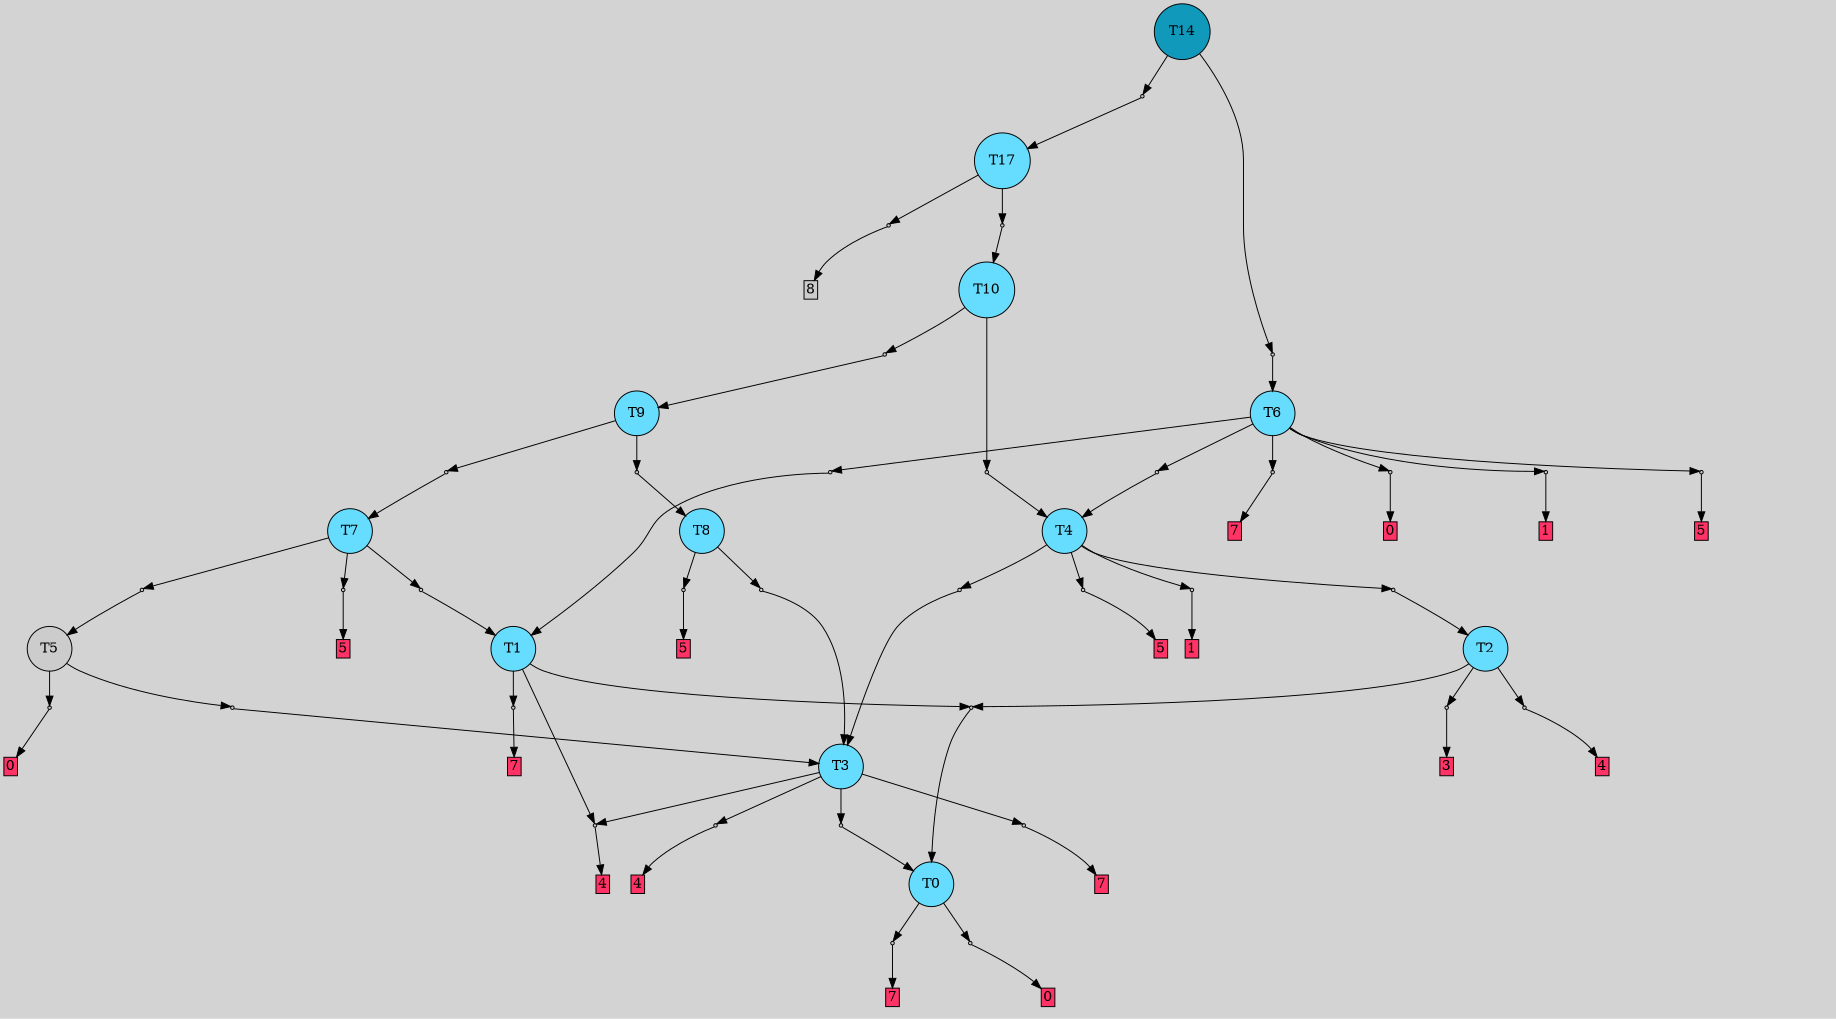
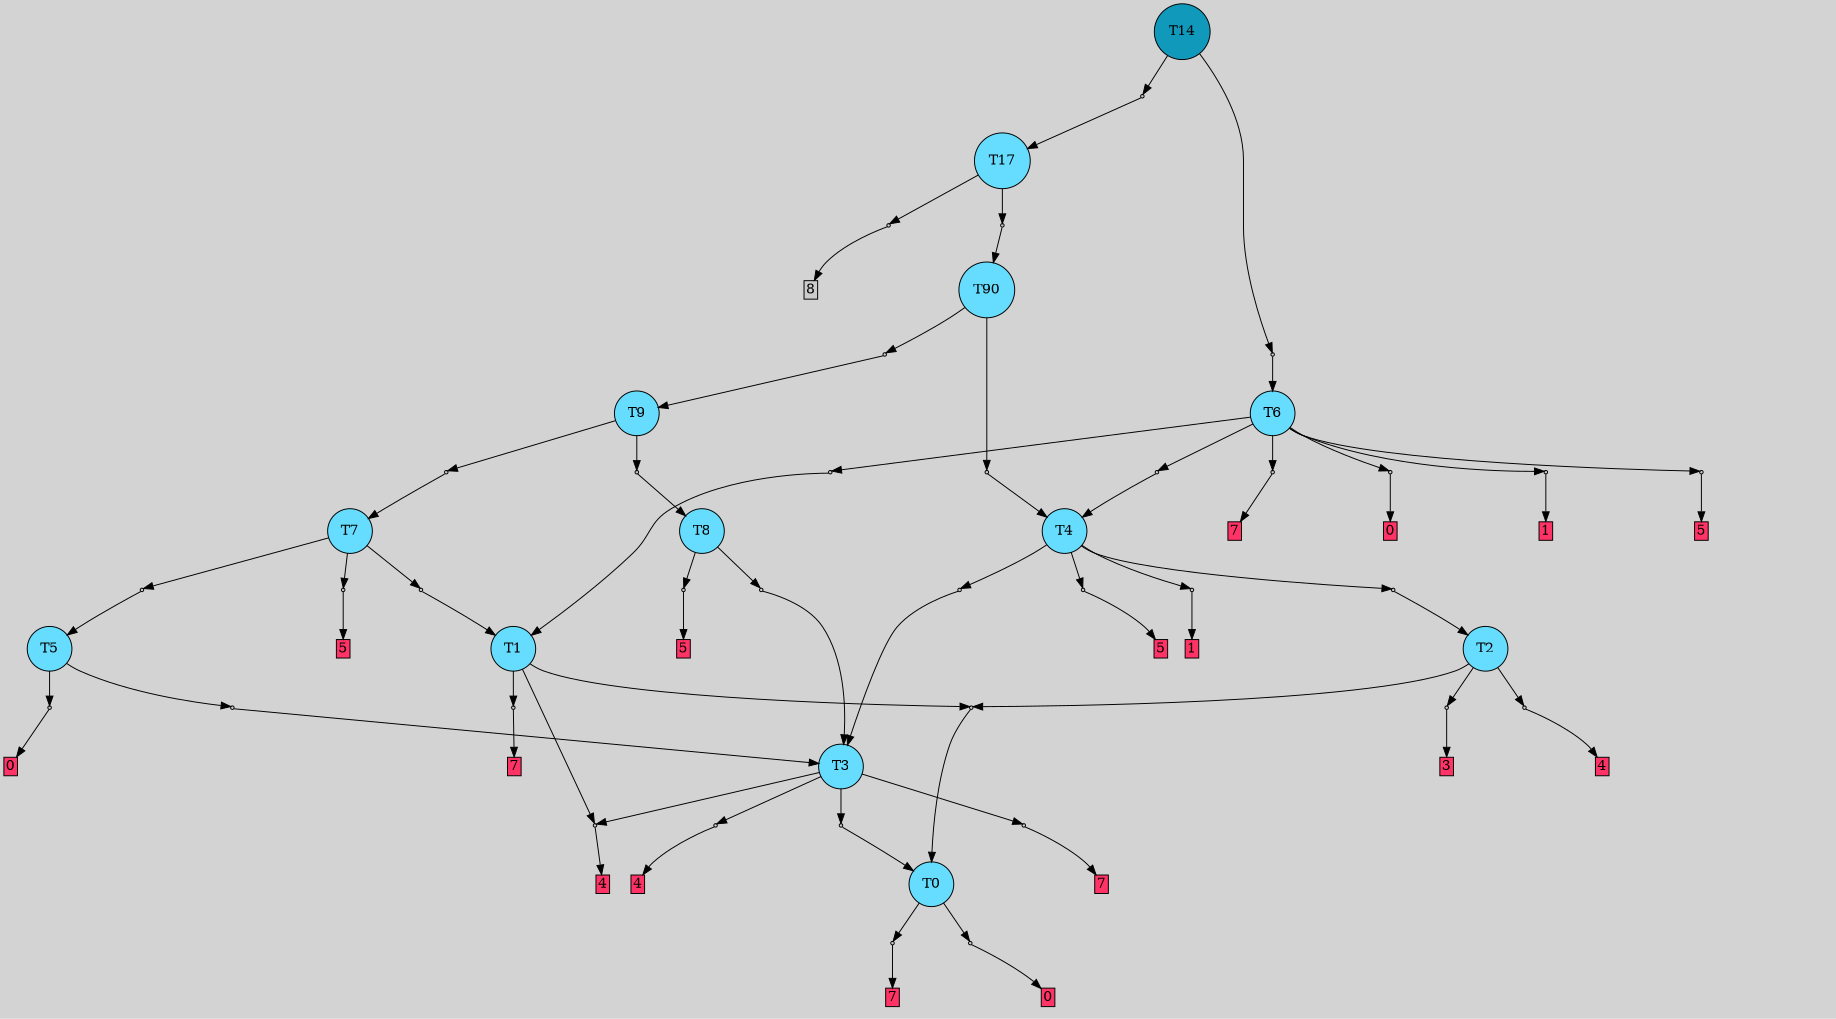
(987, 290) -> (987, 290)
(50, 649) -> (50, 649)
